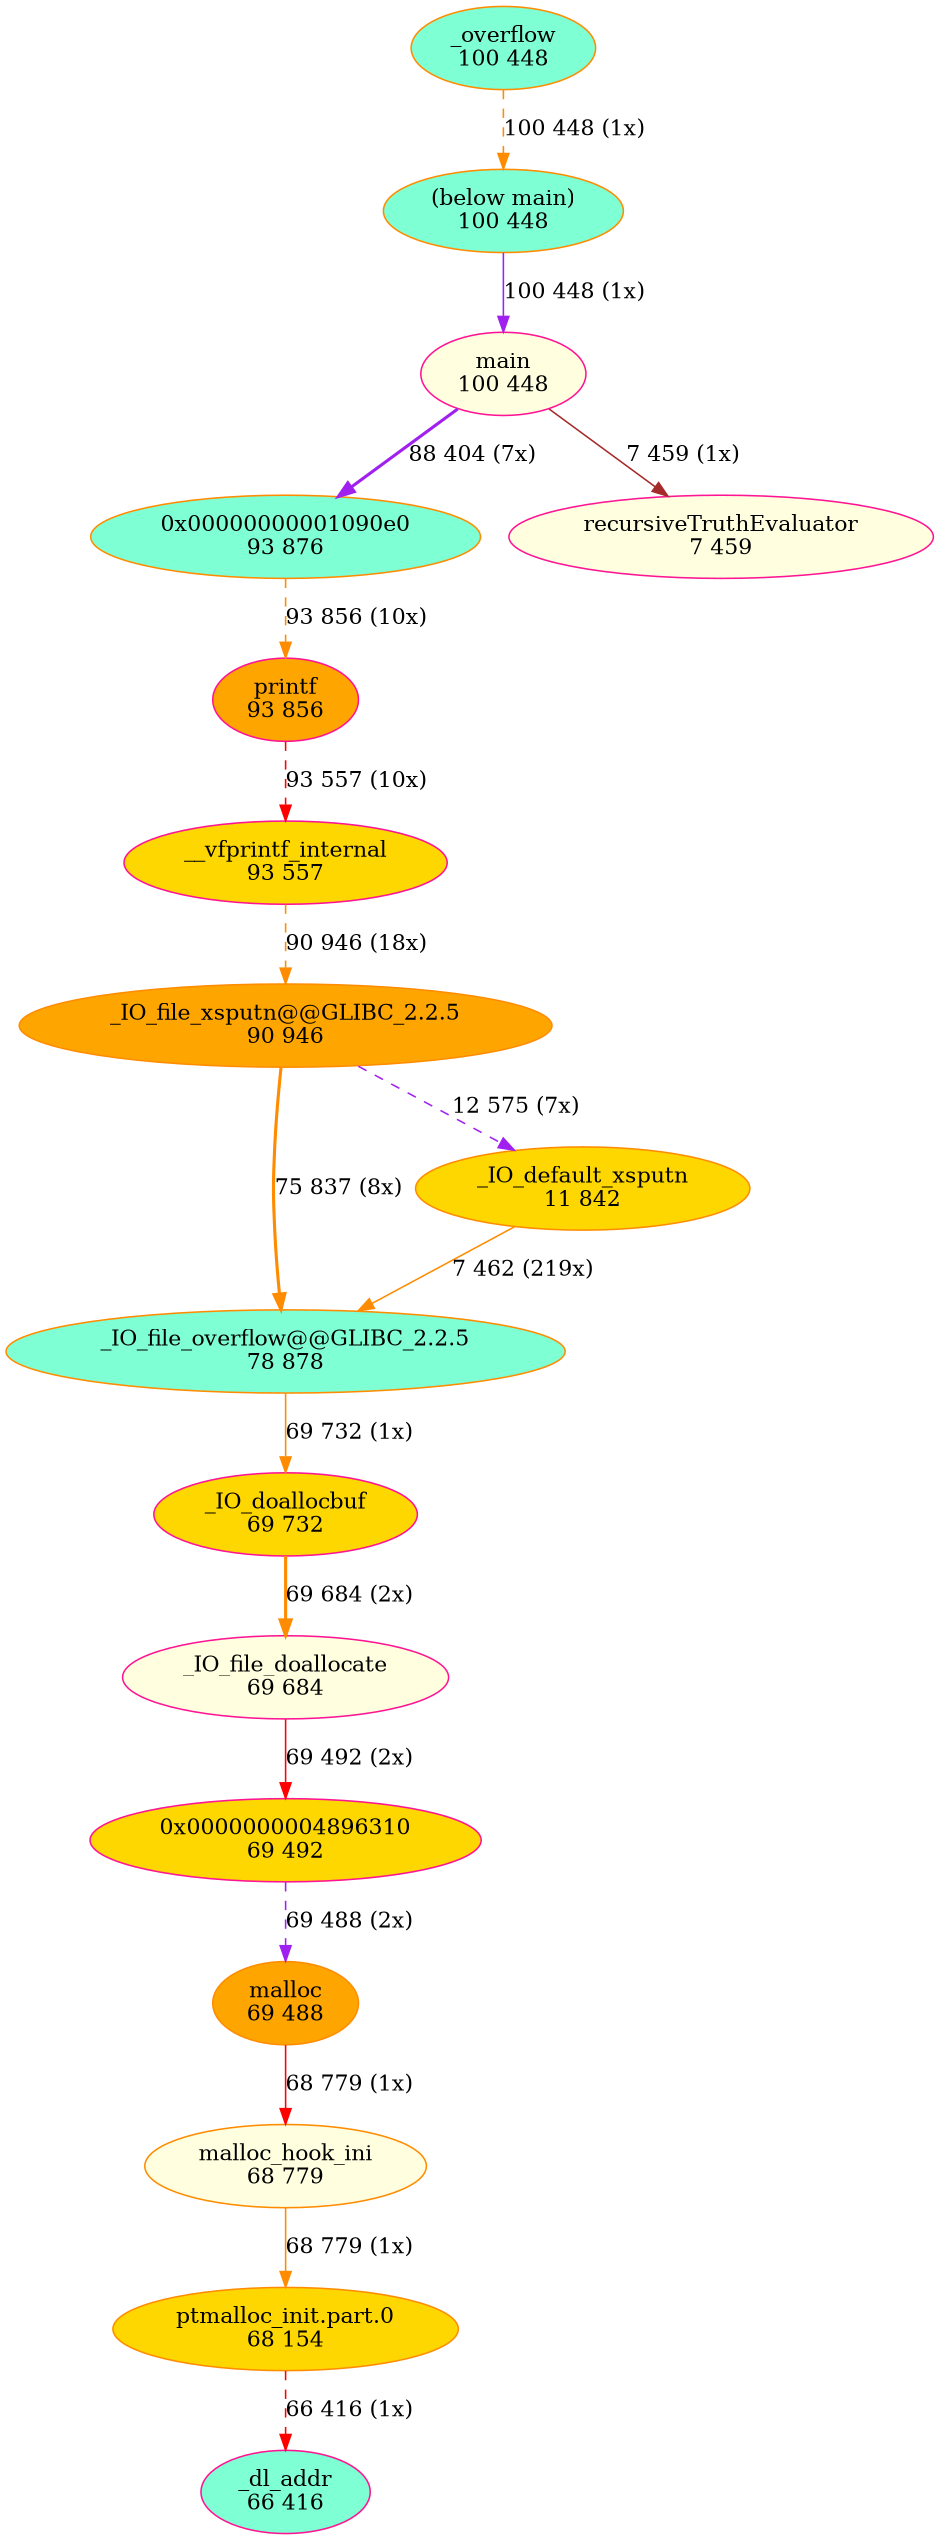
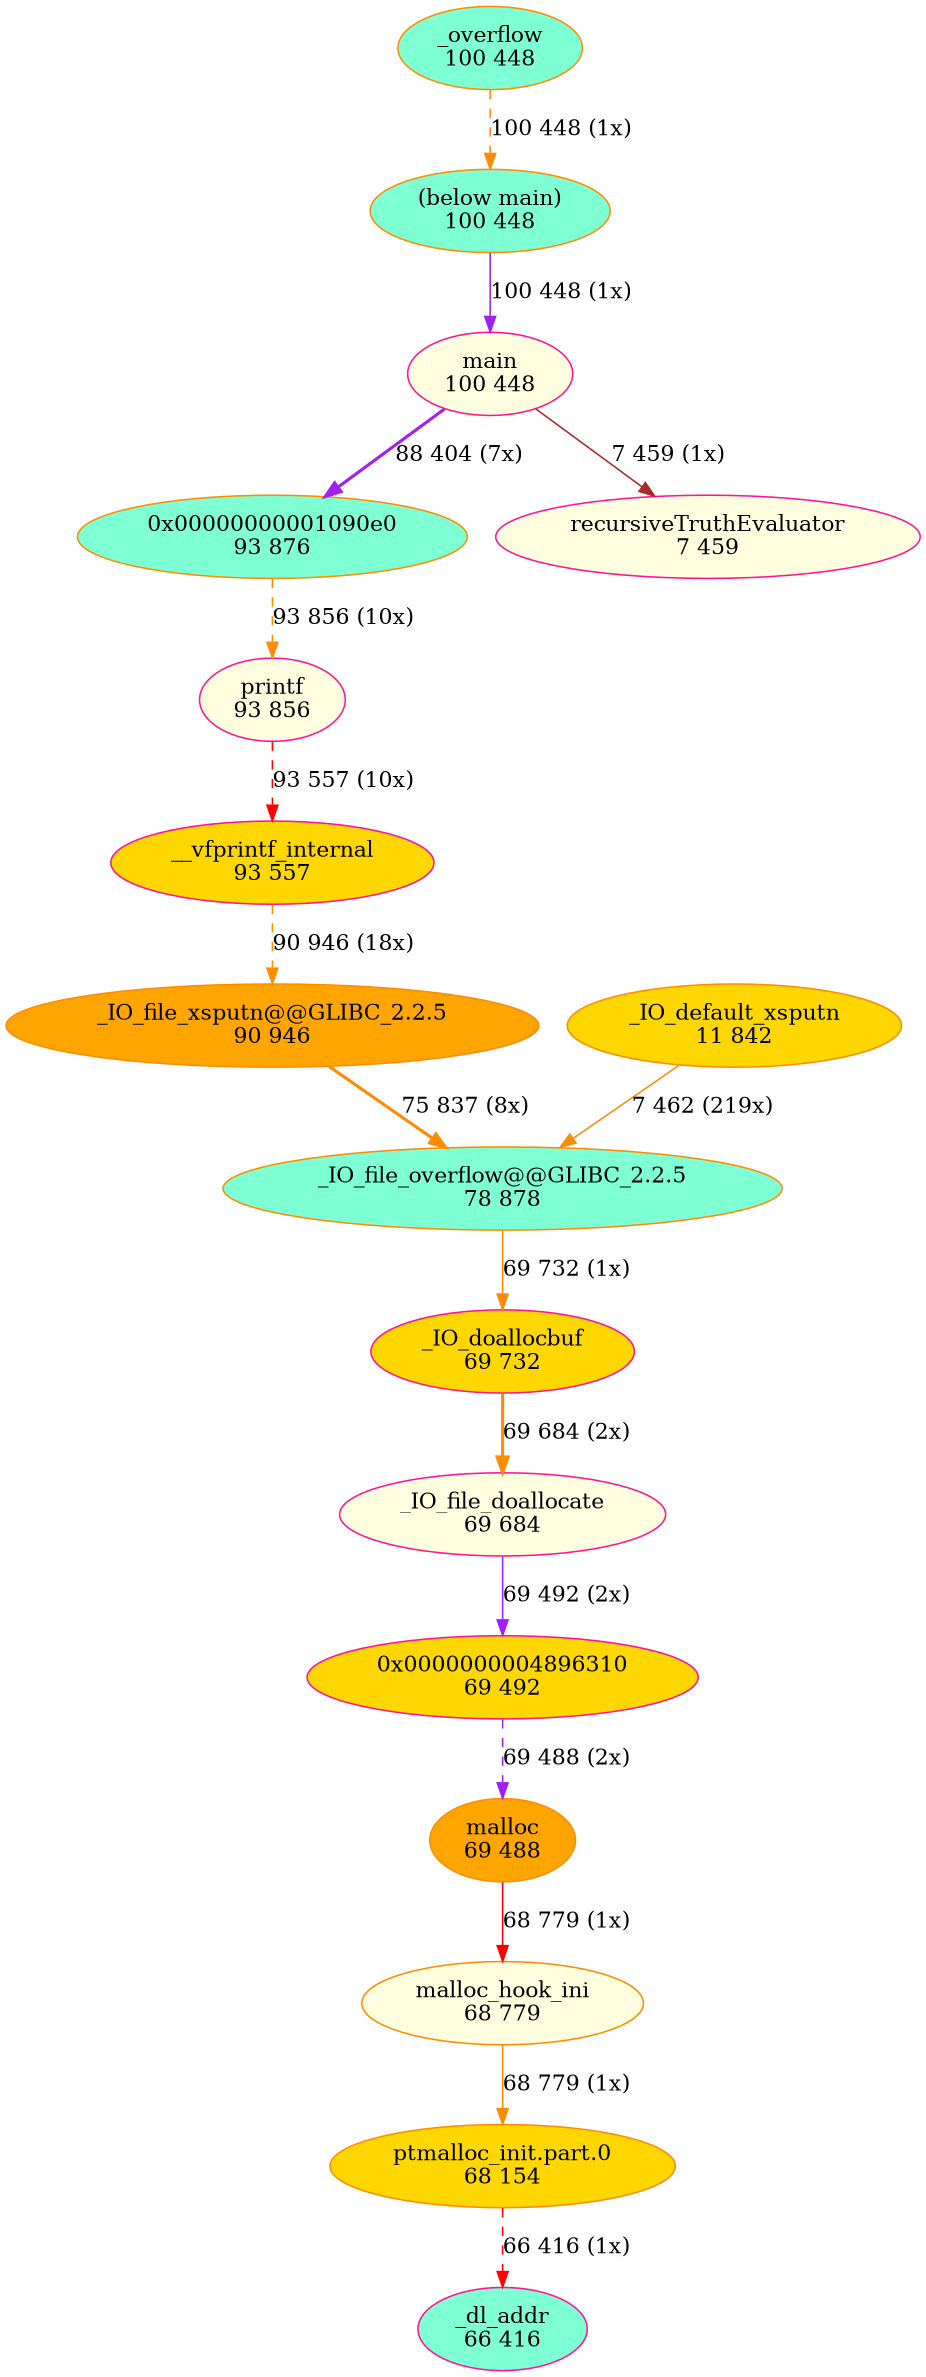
(286, 700) -> (272, 700)
(429, 1104) -> none
(286, 1751) -> (503, 1588)
